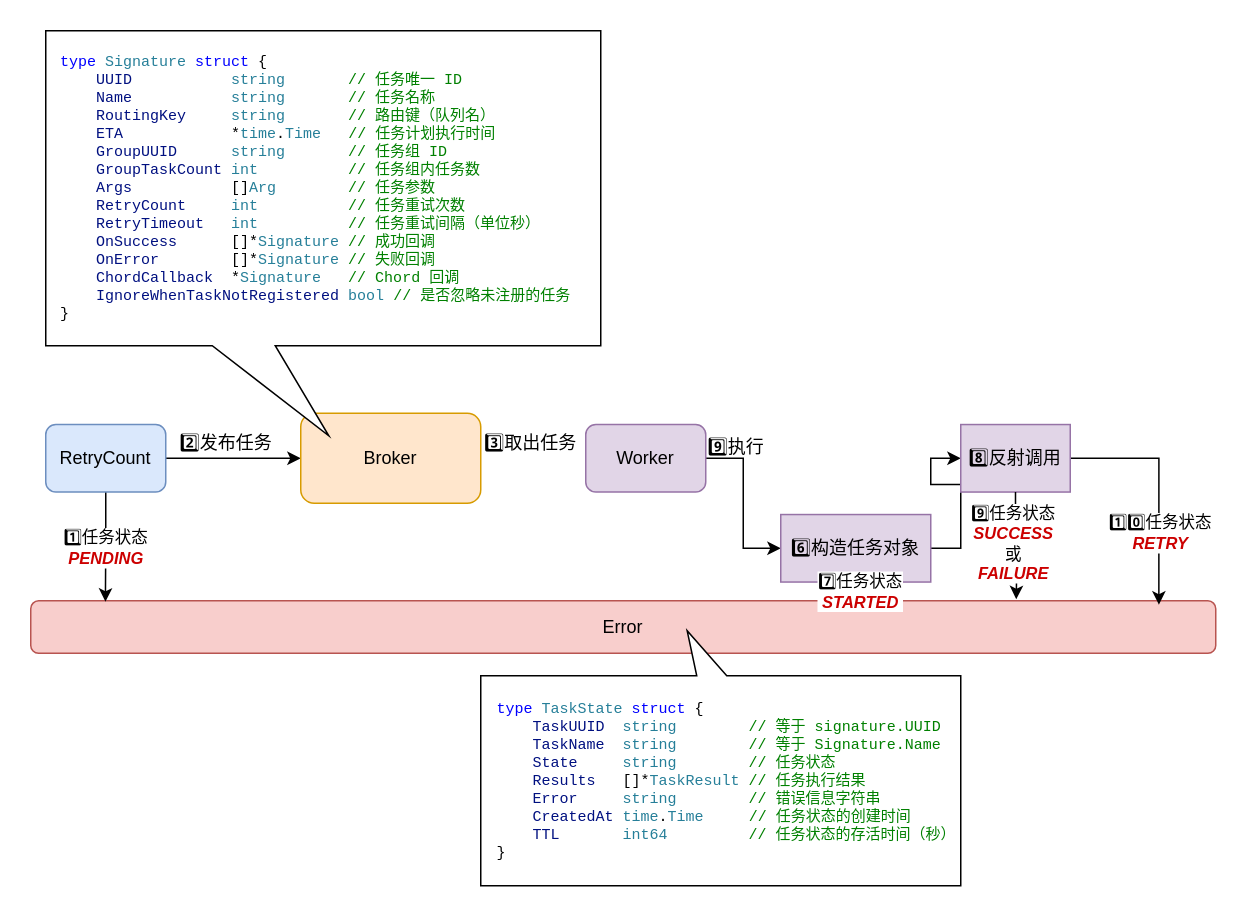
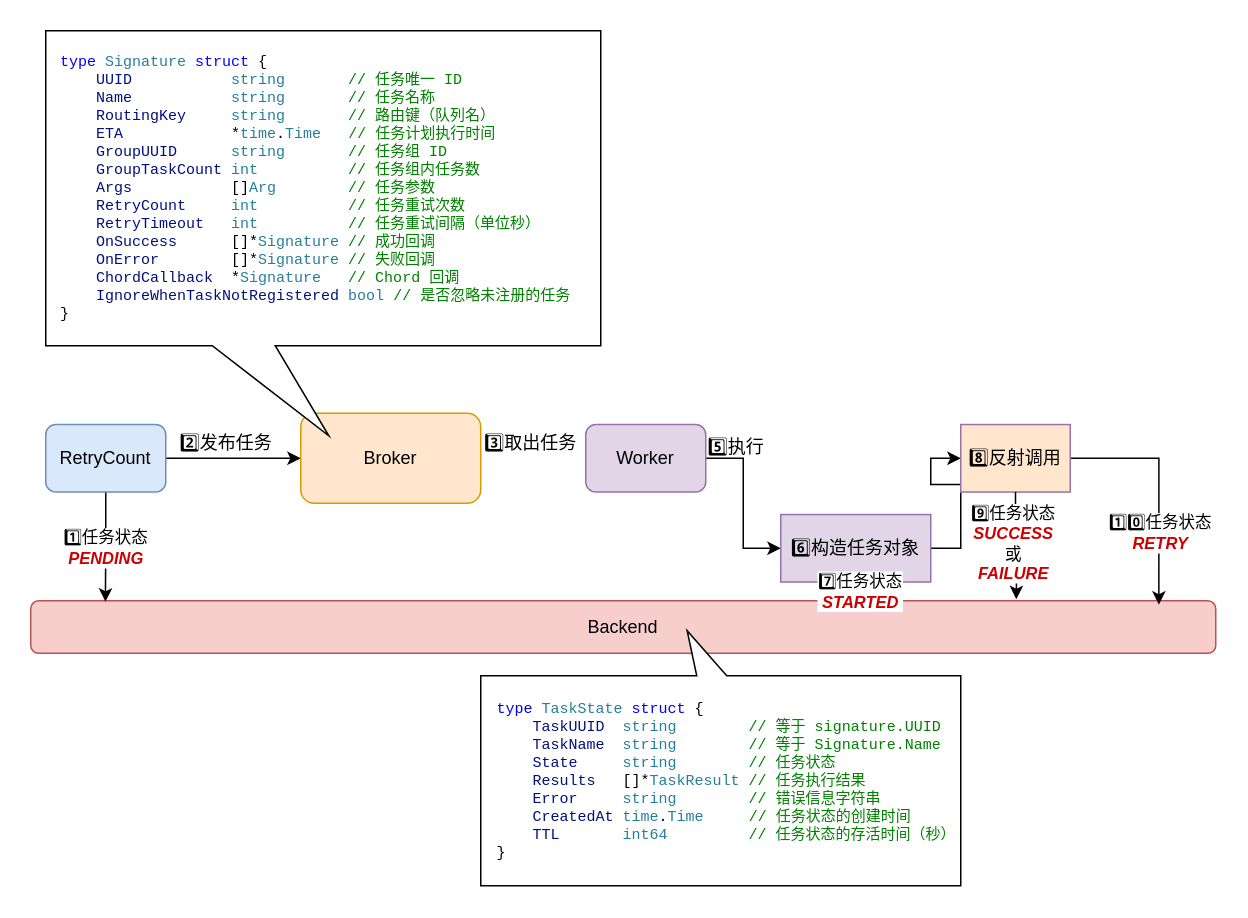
(737, 448) -> (737, 448)
(1016, 458) -> (1016, 458)
(623, 628) -> (623, 628)
